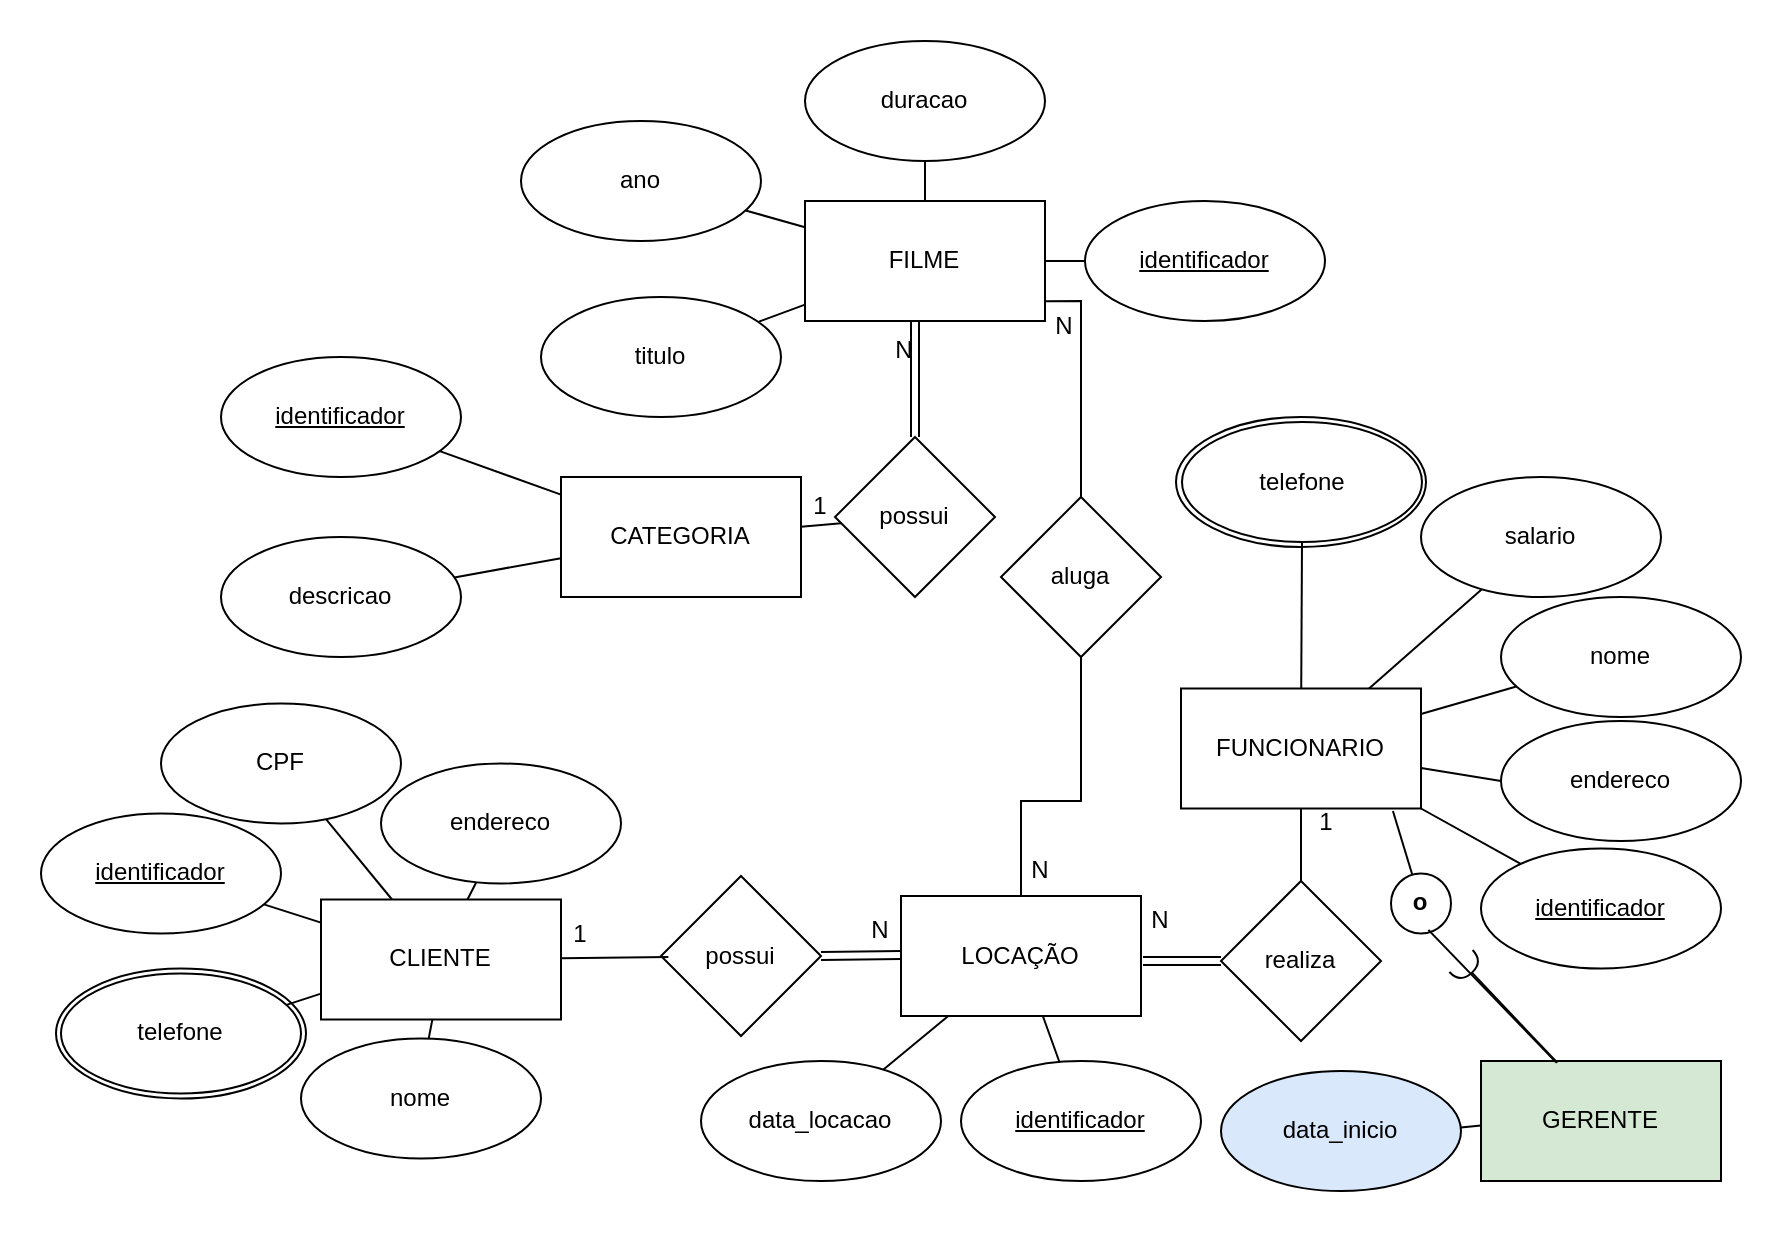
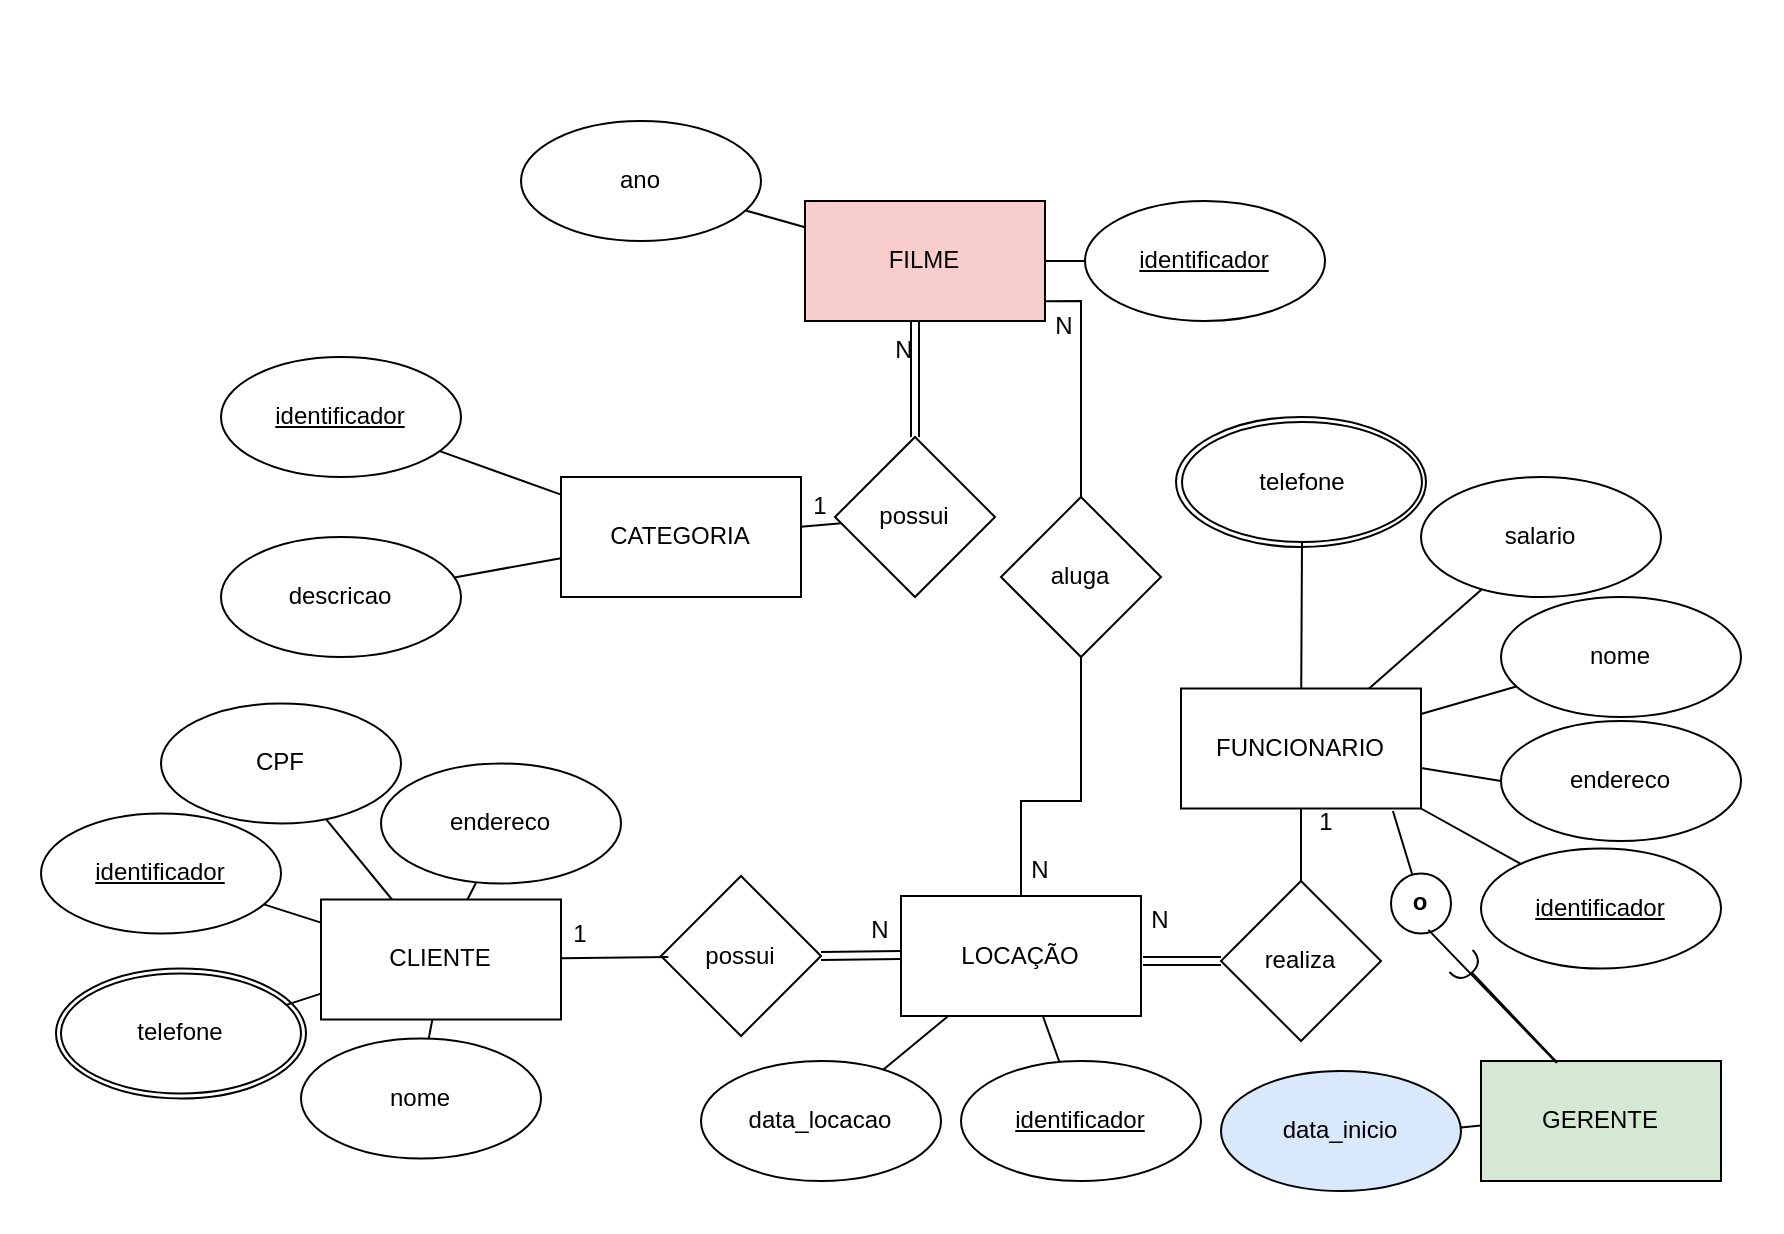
(925, 101) -> none
(925, 181) -> none
(925, 261) -> (925, 261)
(781, 313) -> none
(661, 357) -> none
